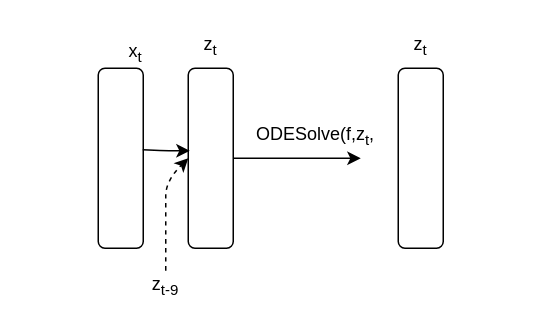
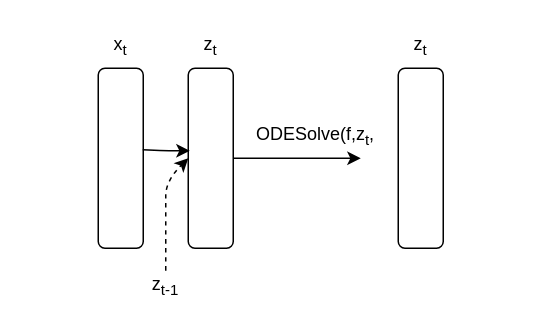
(136, 53) -> (121, 46)
(166, 286) -> (166, 286)
